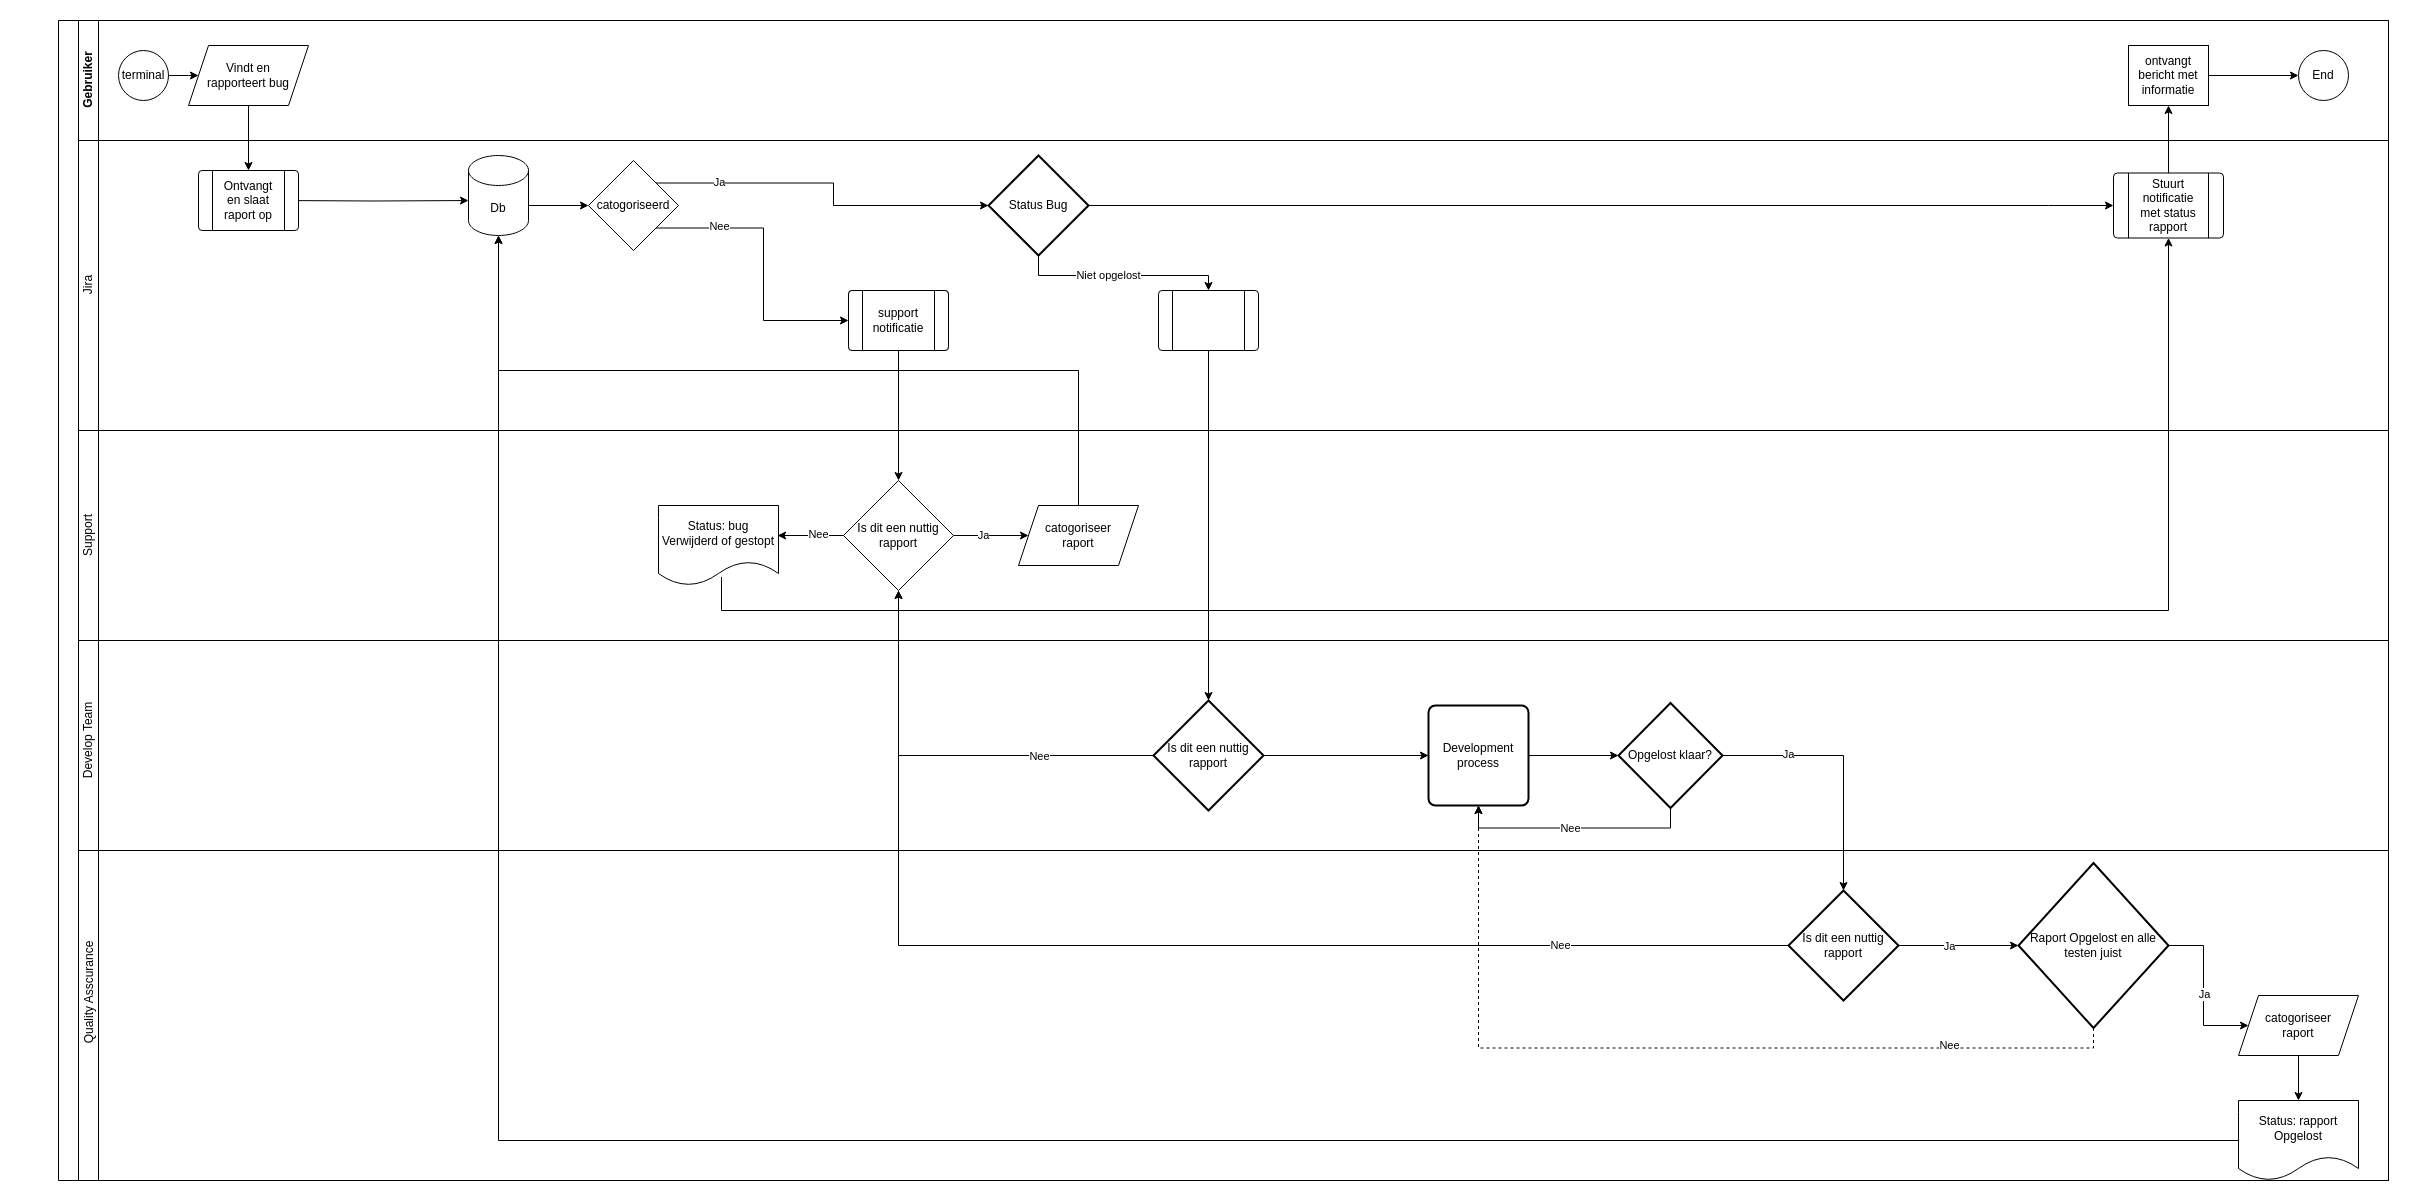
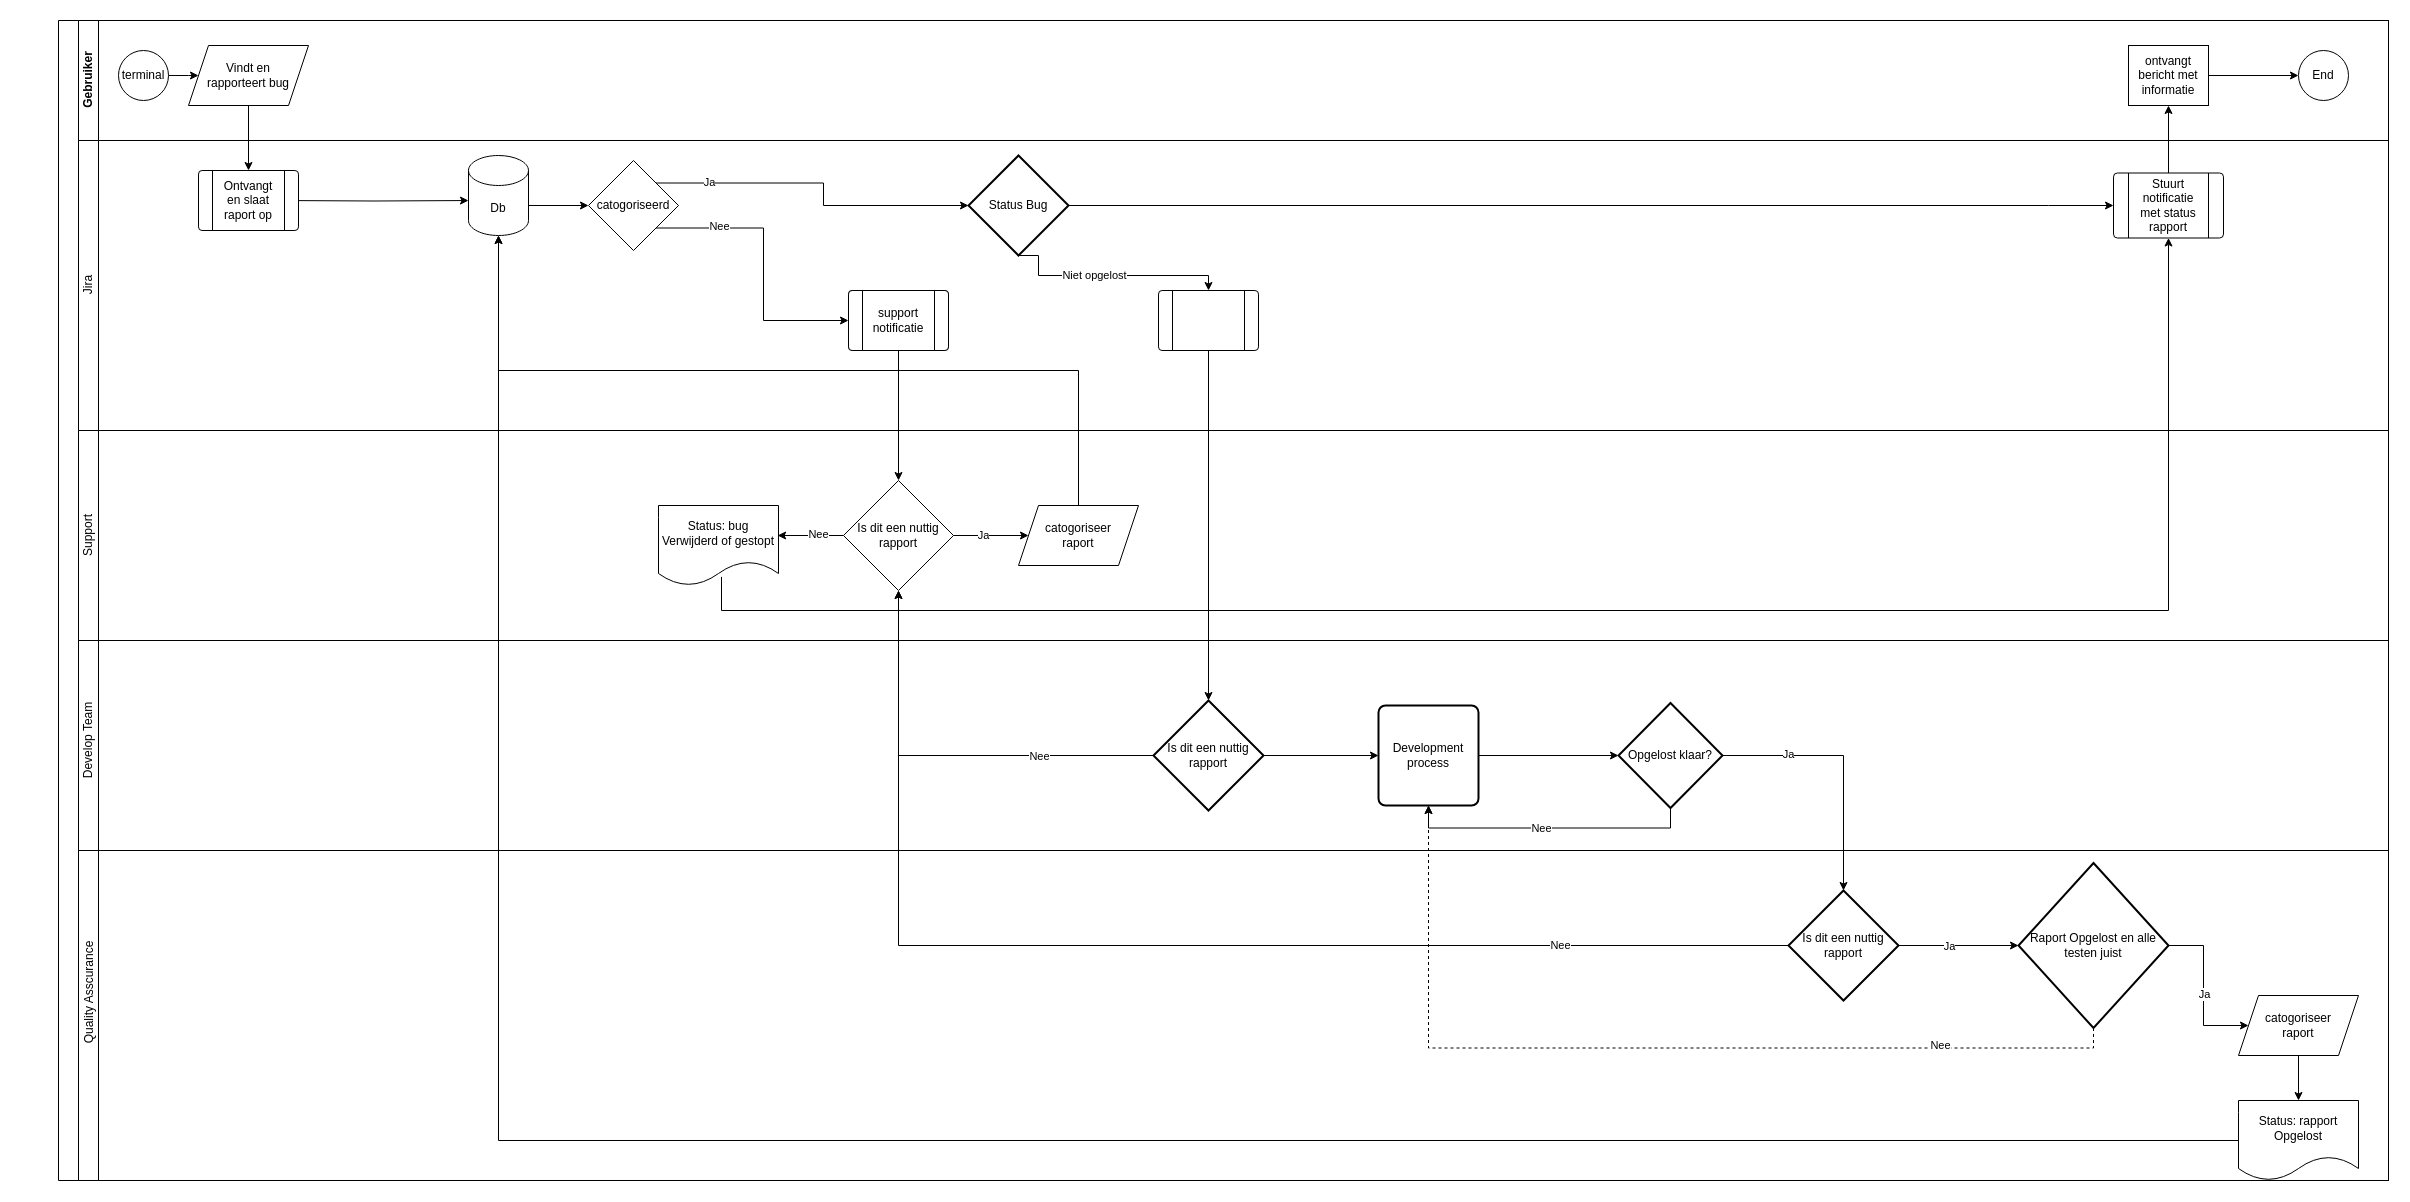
(1039, 206) -> (1019, 206)
(1479, 756) -> (1429, 756)
